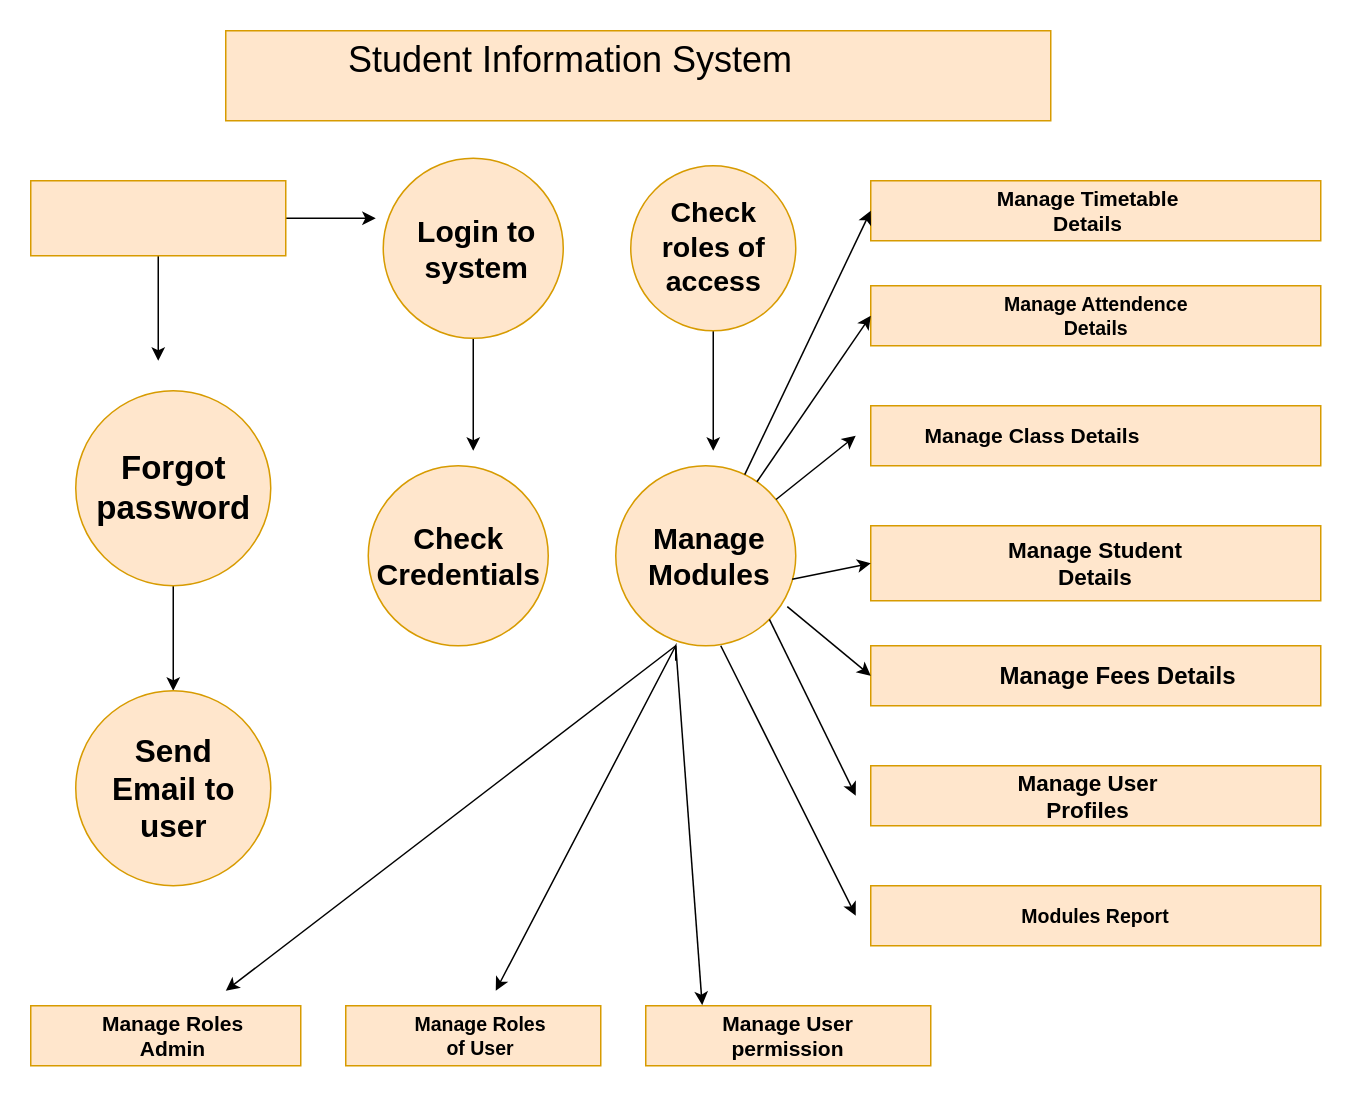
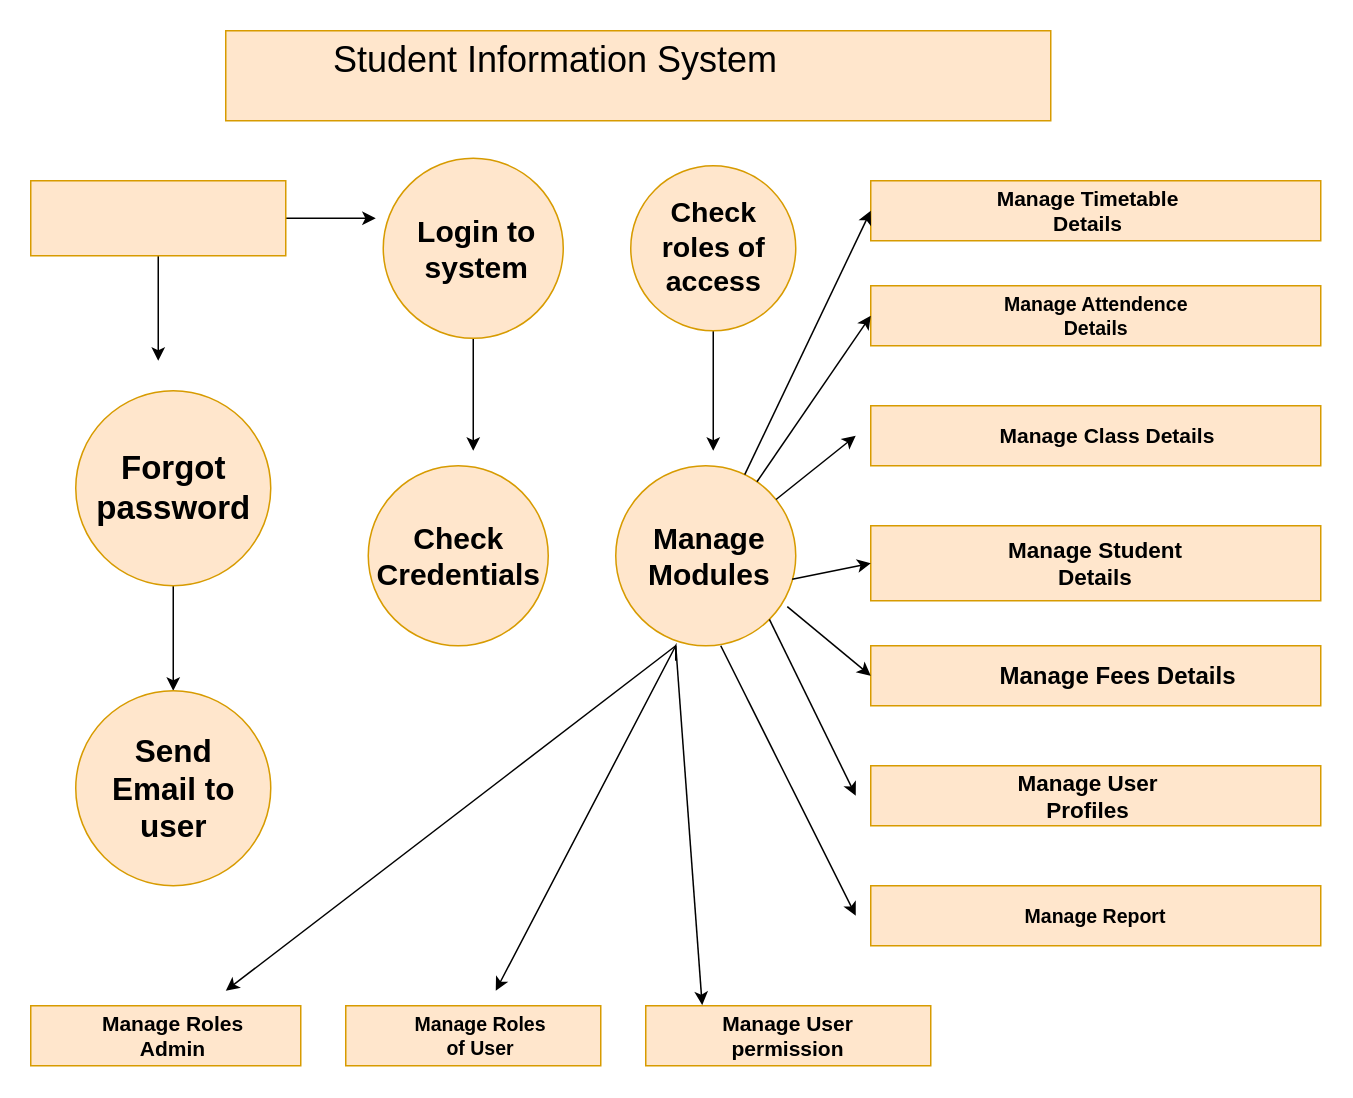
(571, 61) -> (556, 61)
(1032, 436) -> (1107, 436)
(1096, 916) -> (1096, 916)
